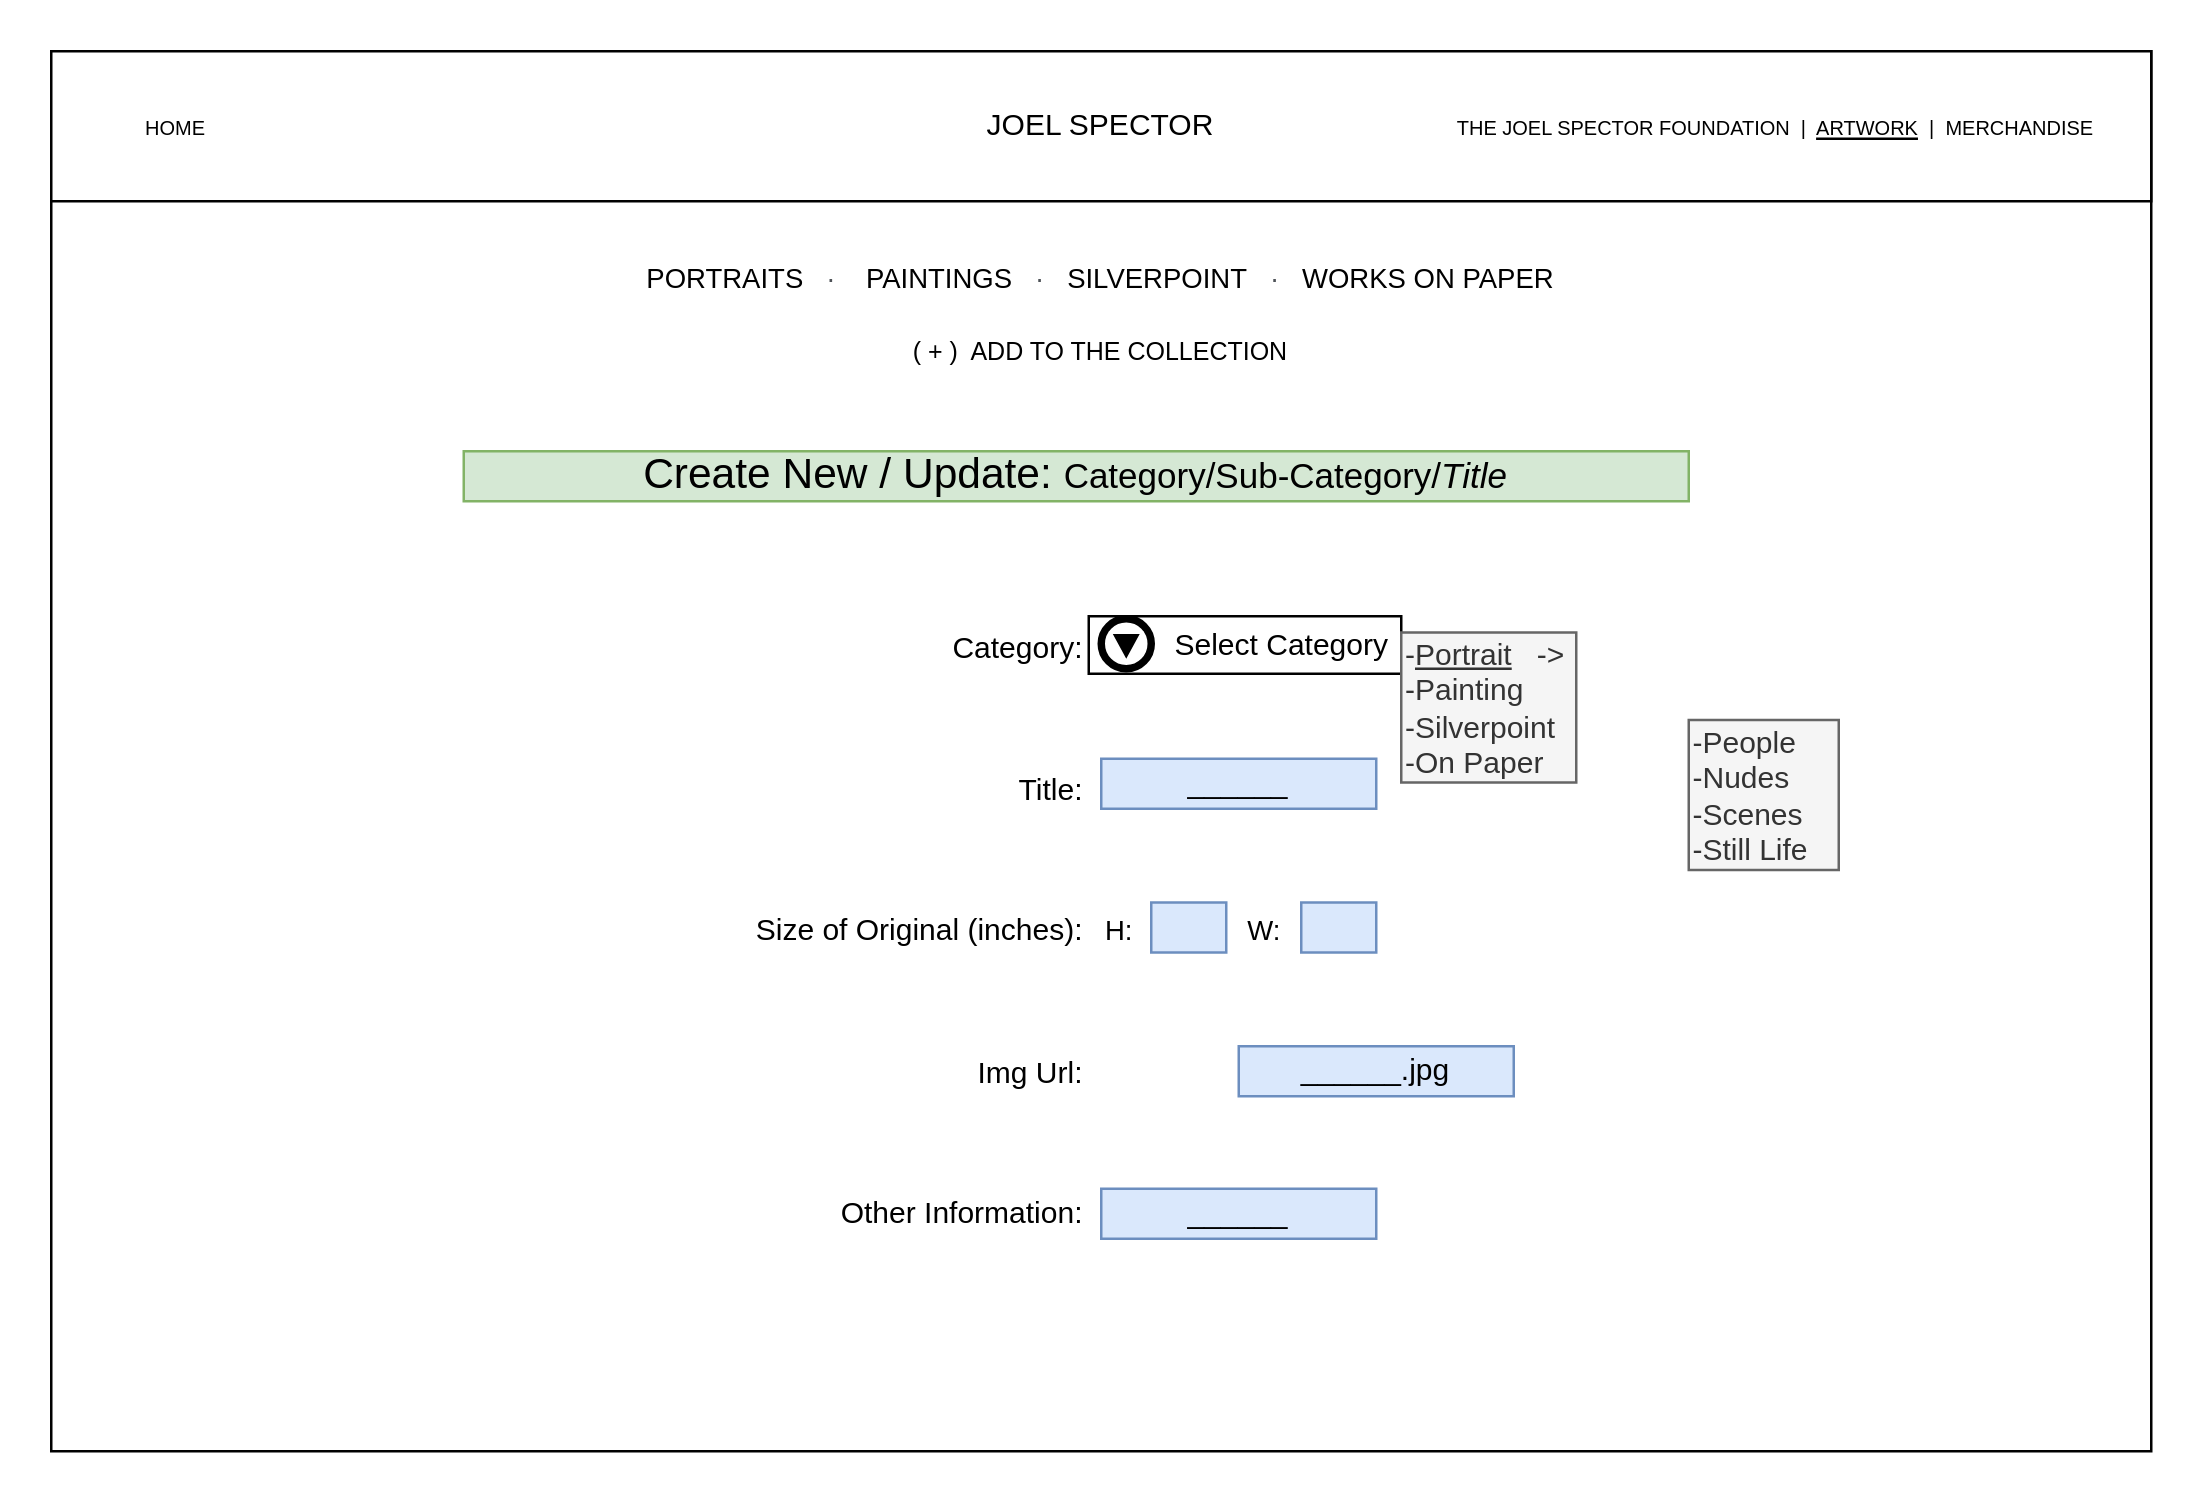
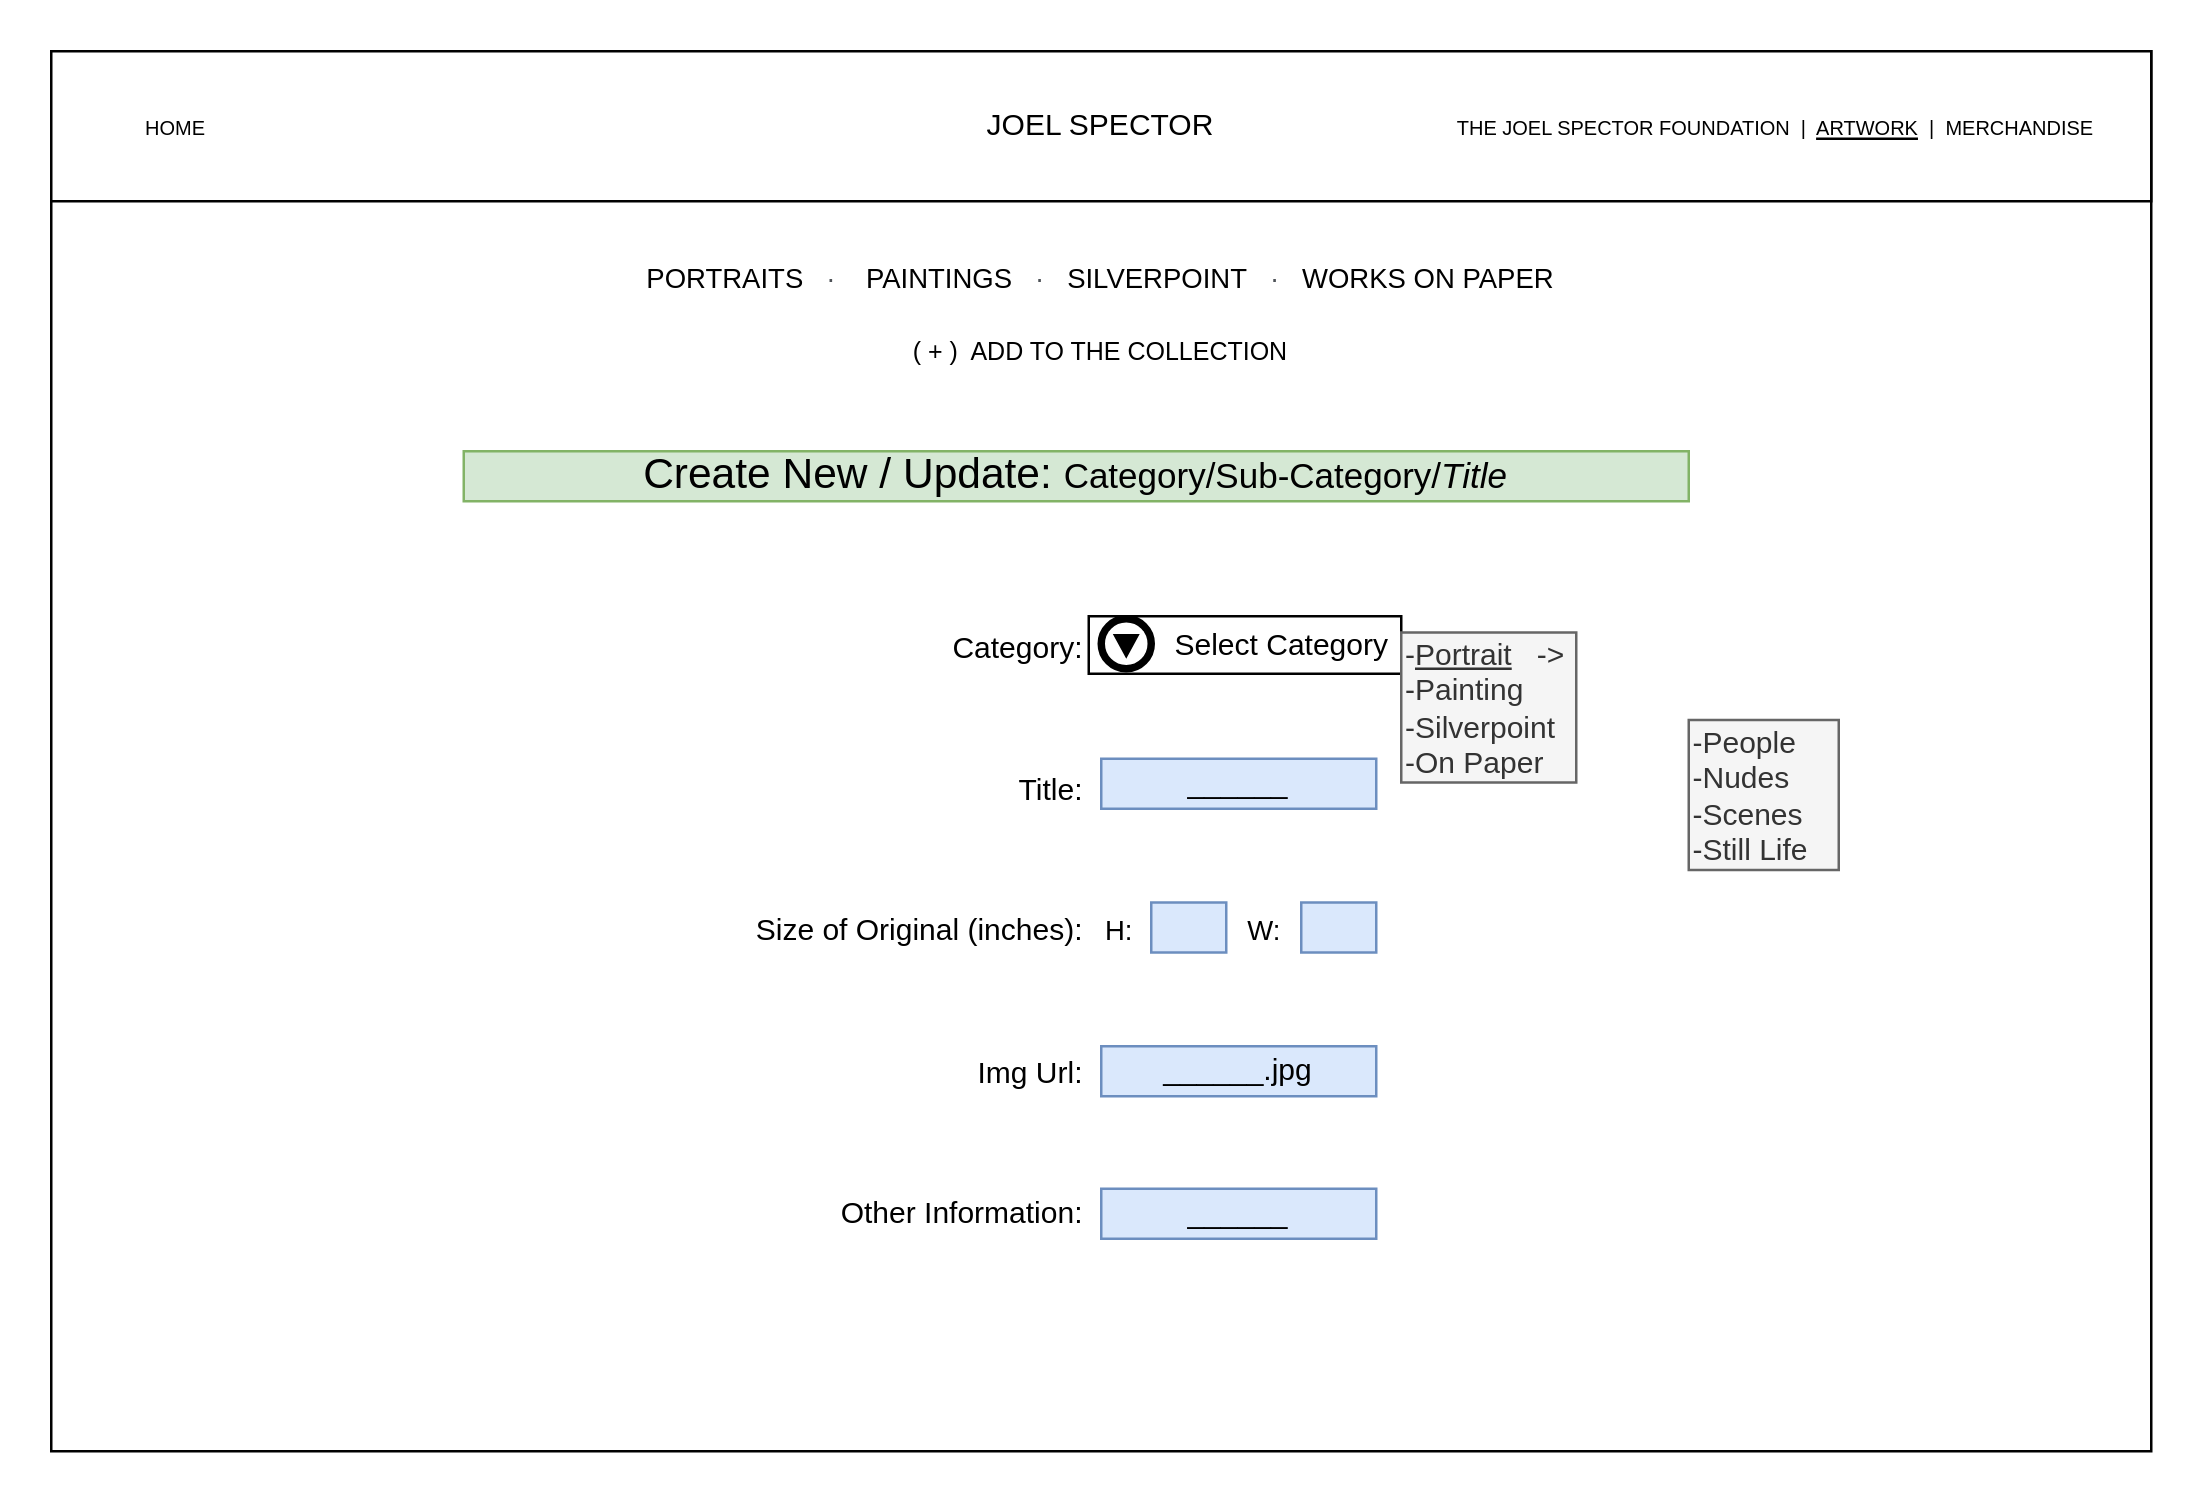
(1376, 1071) -> (1239, 1071)
